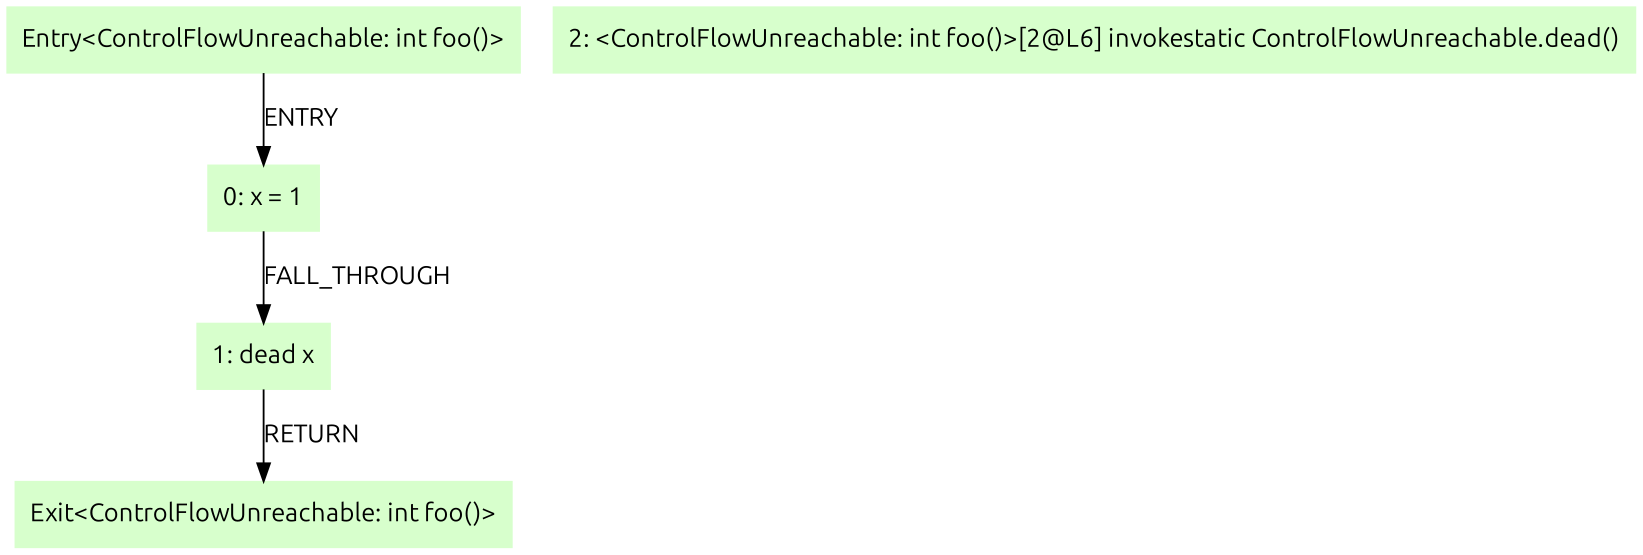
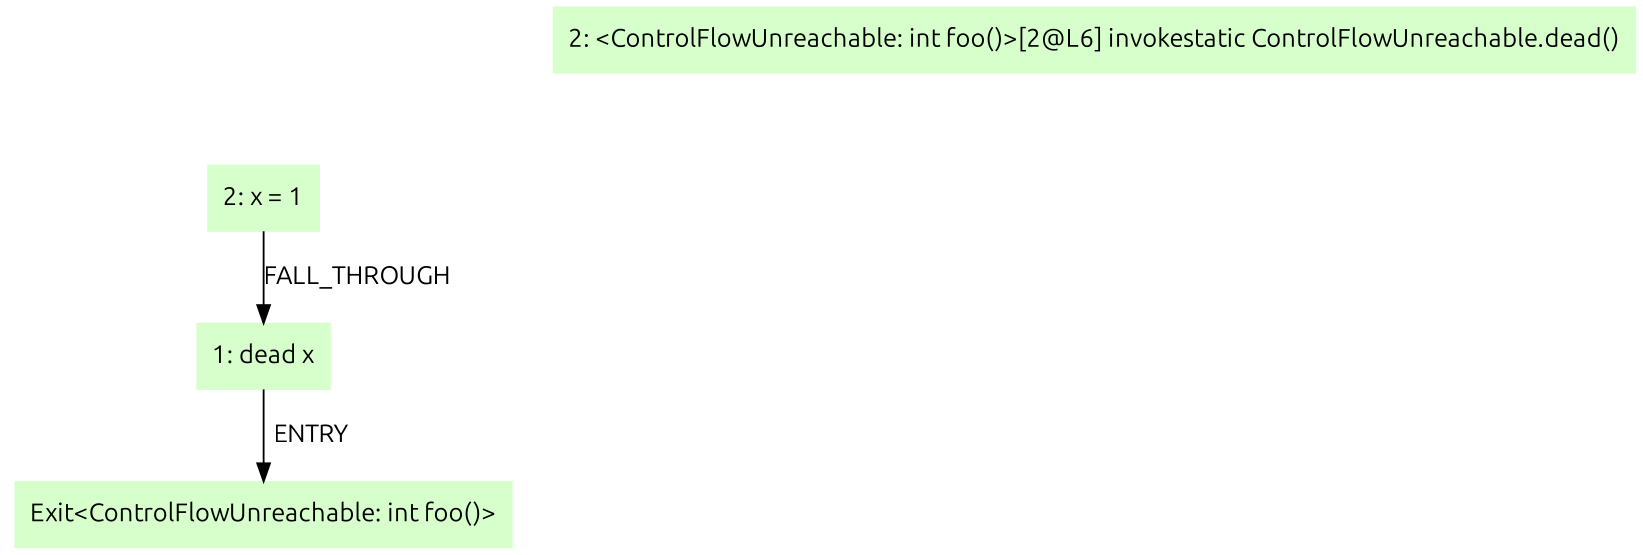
(264, 40) -> none
(264, 198) -> (264, 198)
(312, 435) -> (312, 435)
